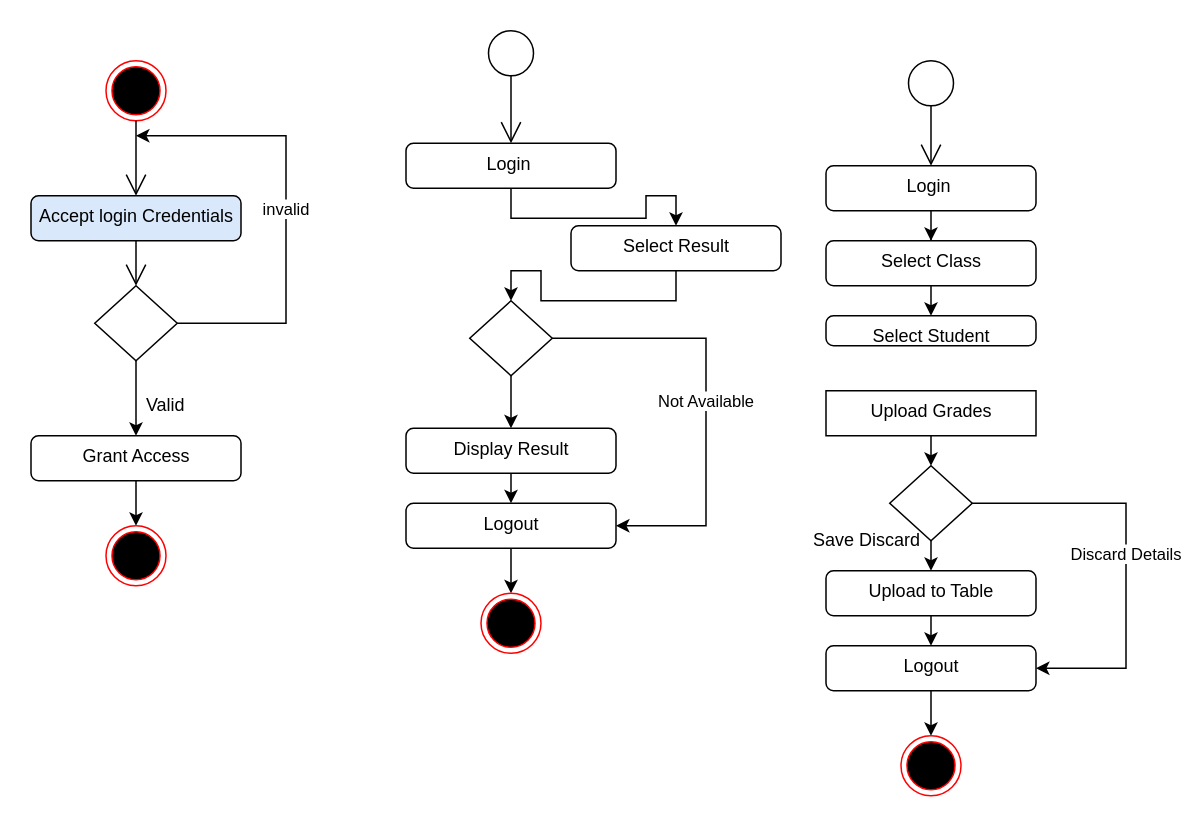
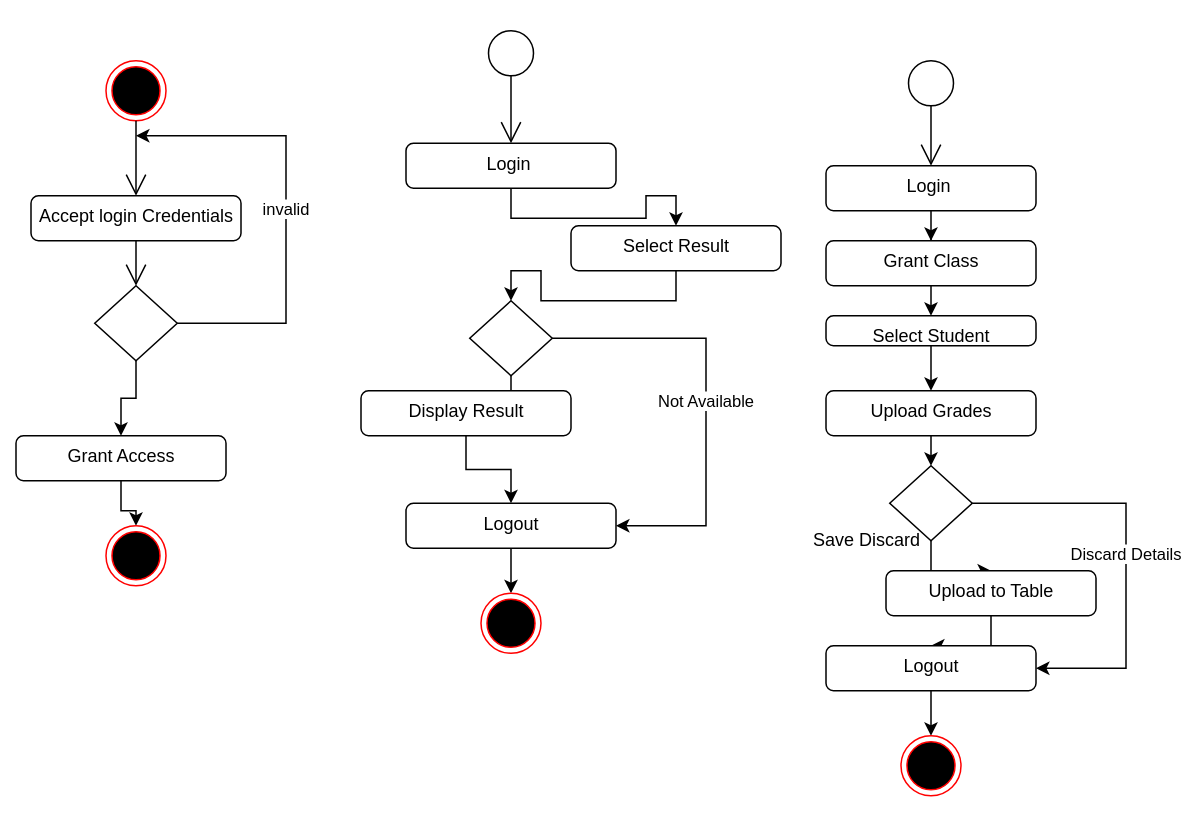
(136, 218) -> (136, 218)
(932, 262) -> (932, 262)
none -> (931, 363)
(166, 406) -> none
(931, 413) -> (931, 413)
(511, 451) -> (466, 413)
(136, 458) -> (121, 458)
(931, 593) -> (991, 593)
